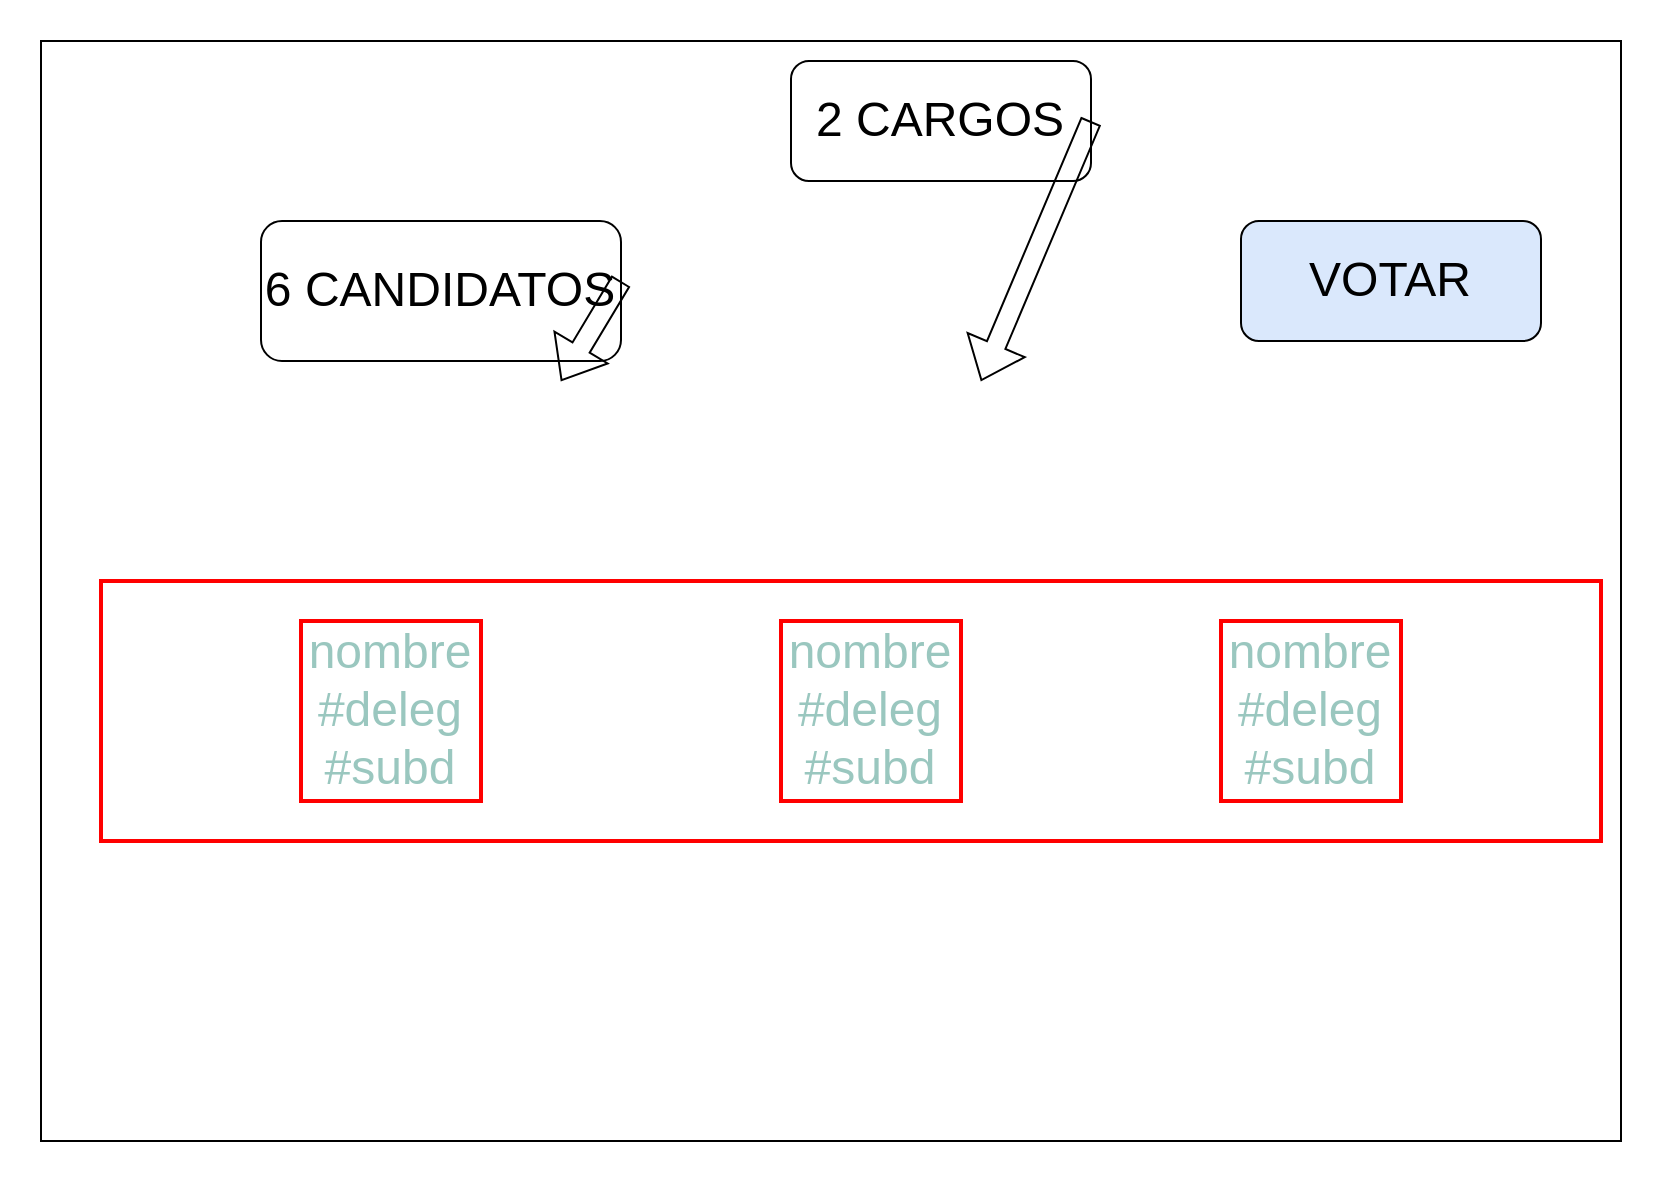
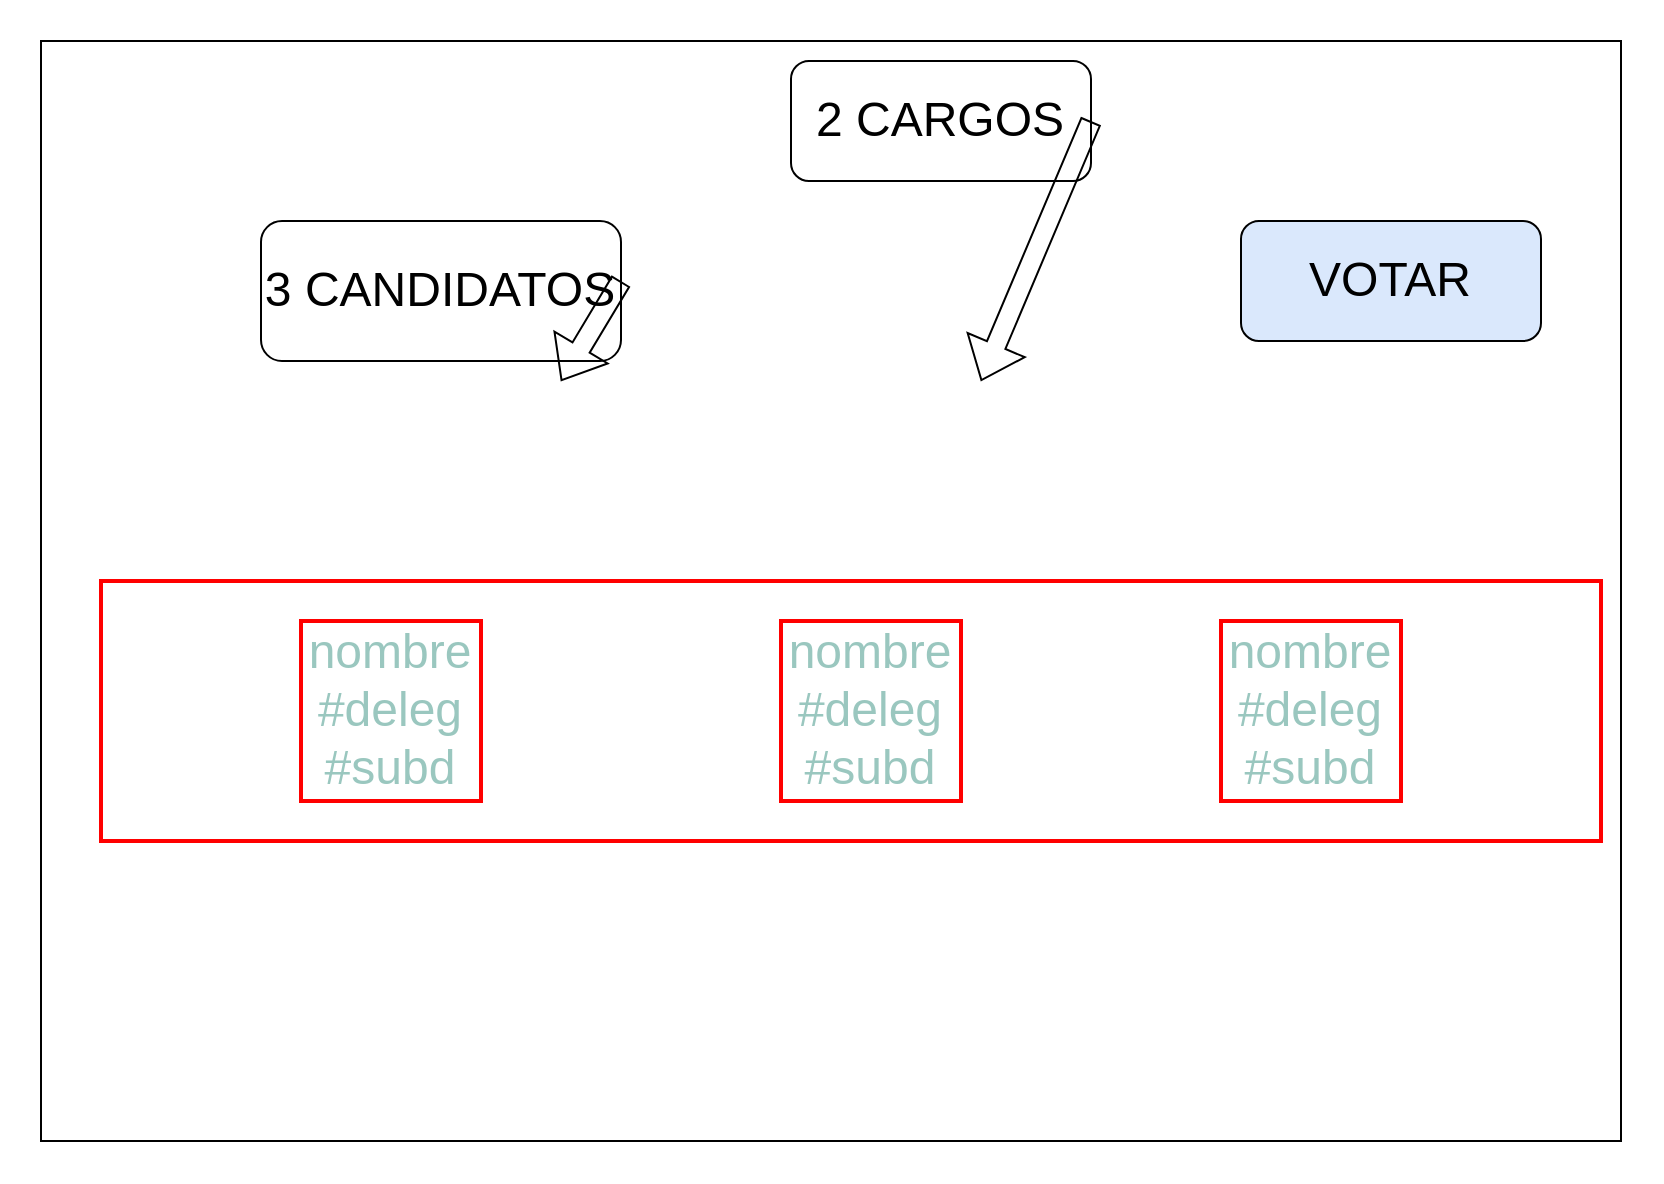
(441, 291) -> (441, 291)
